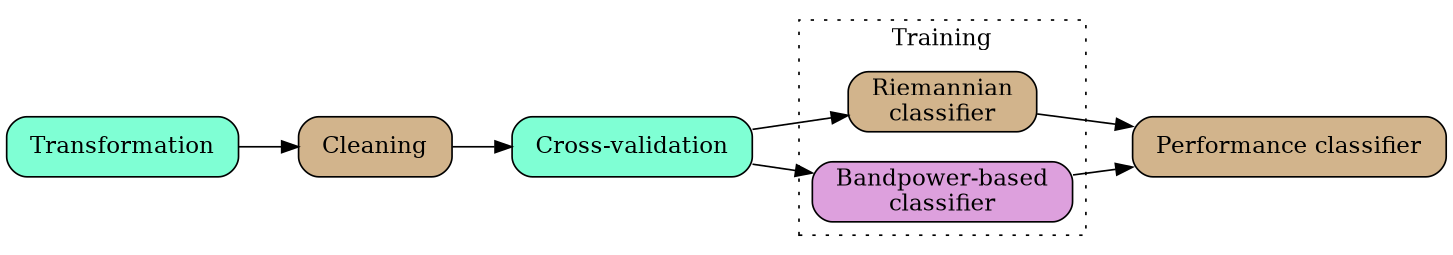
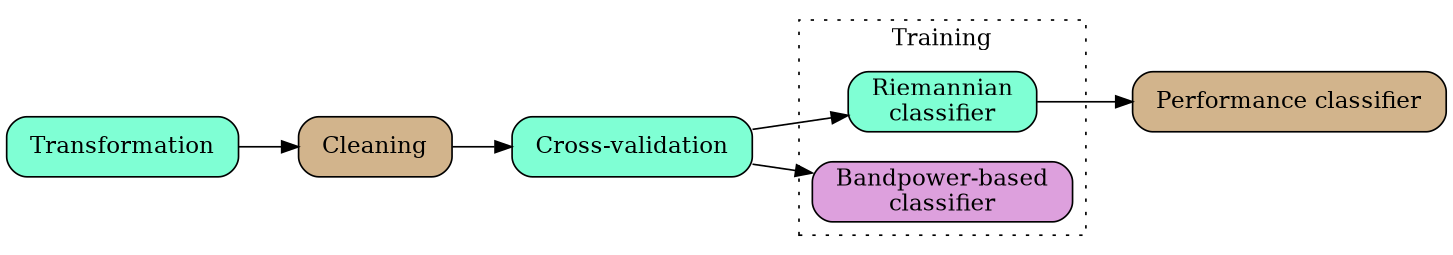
(942, 102) -> (942, 102)
(1097, 172) -> none
